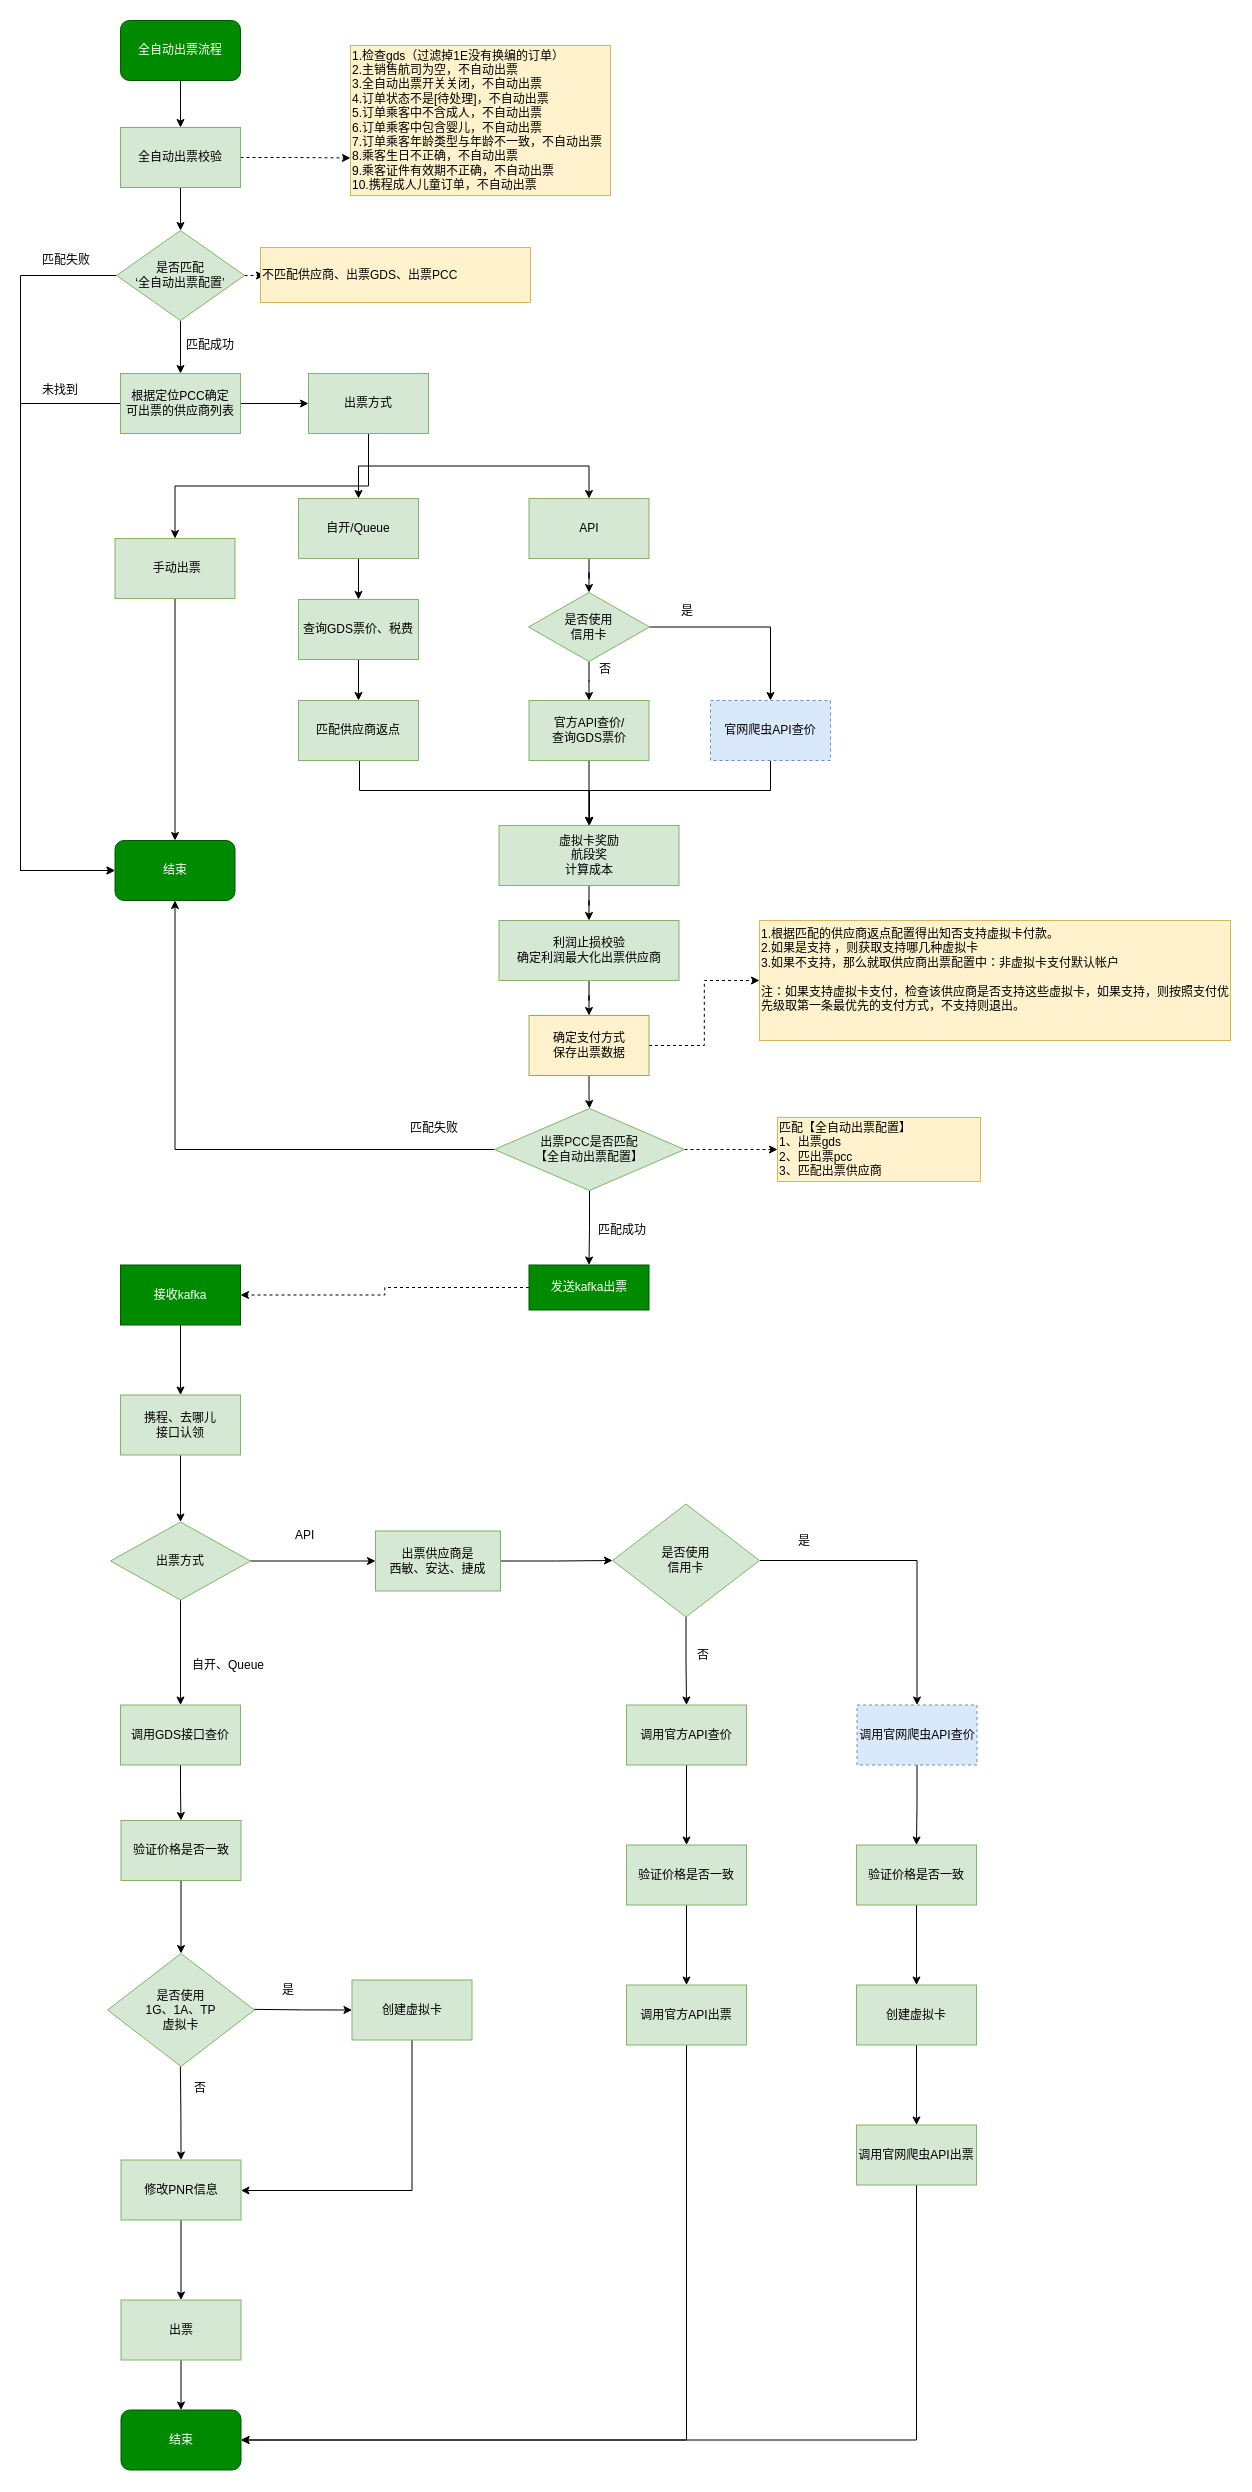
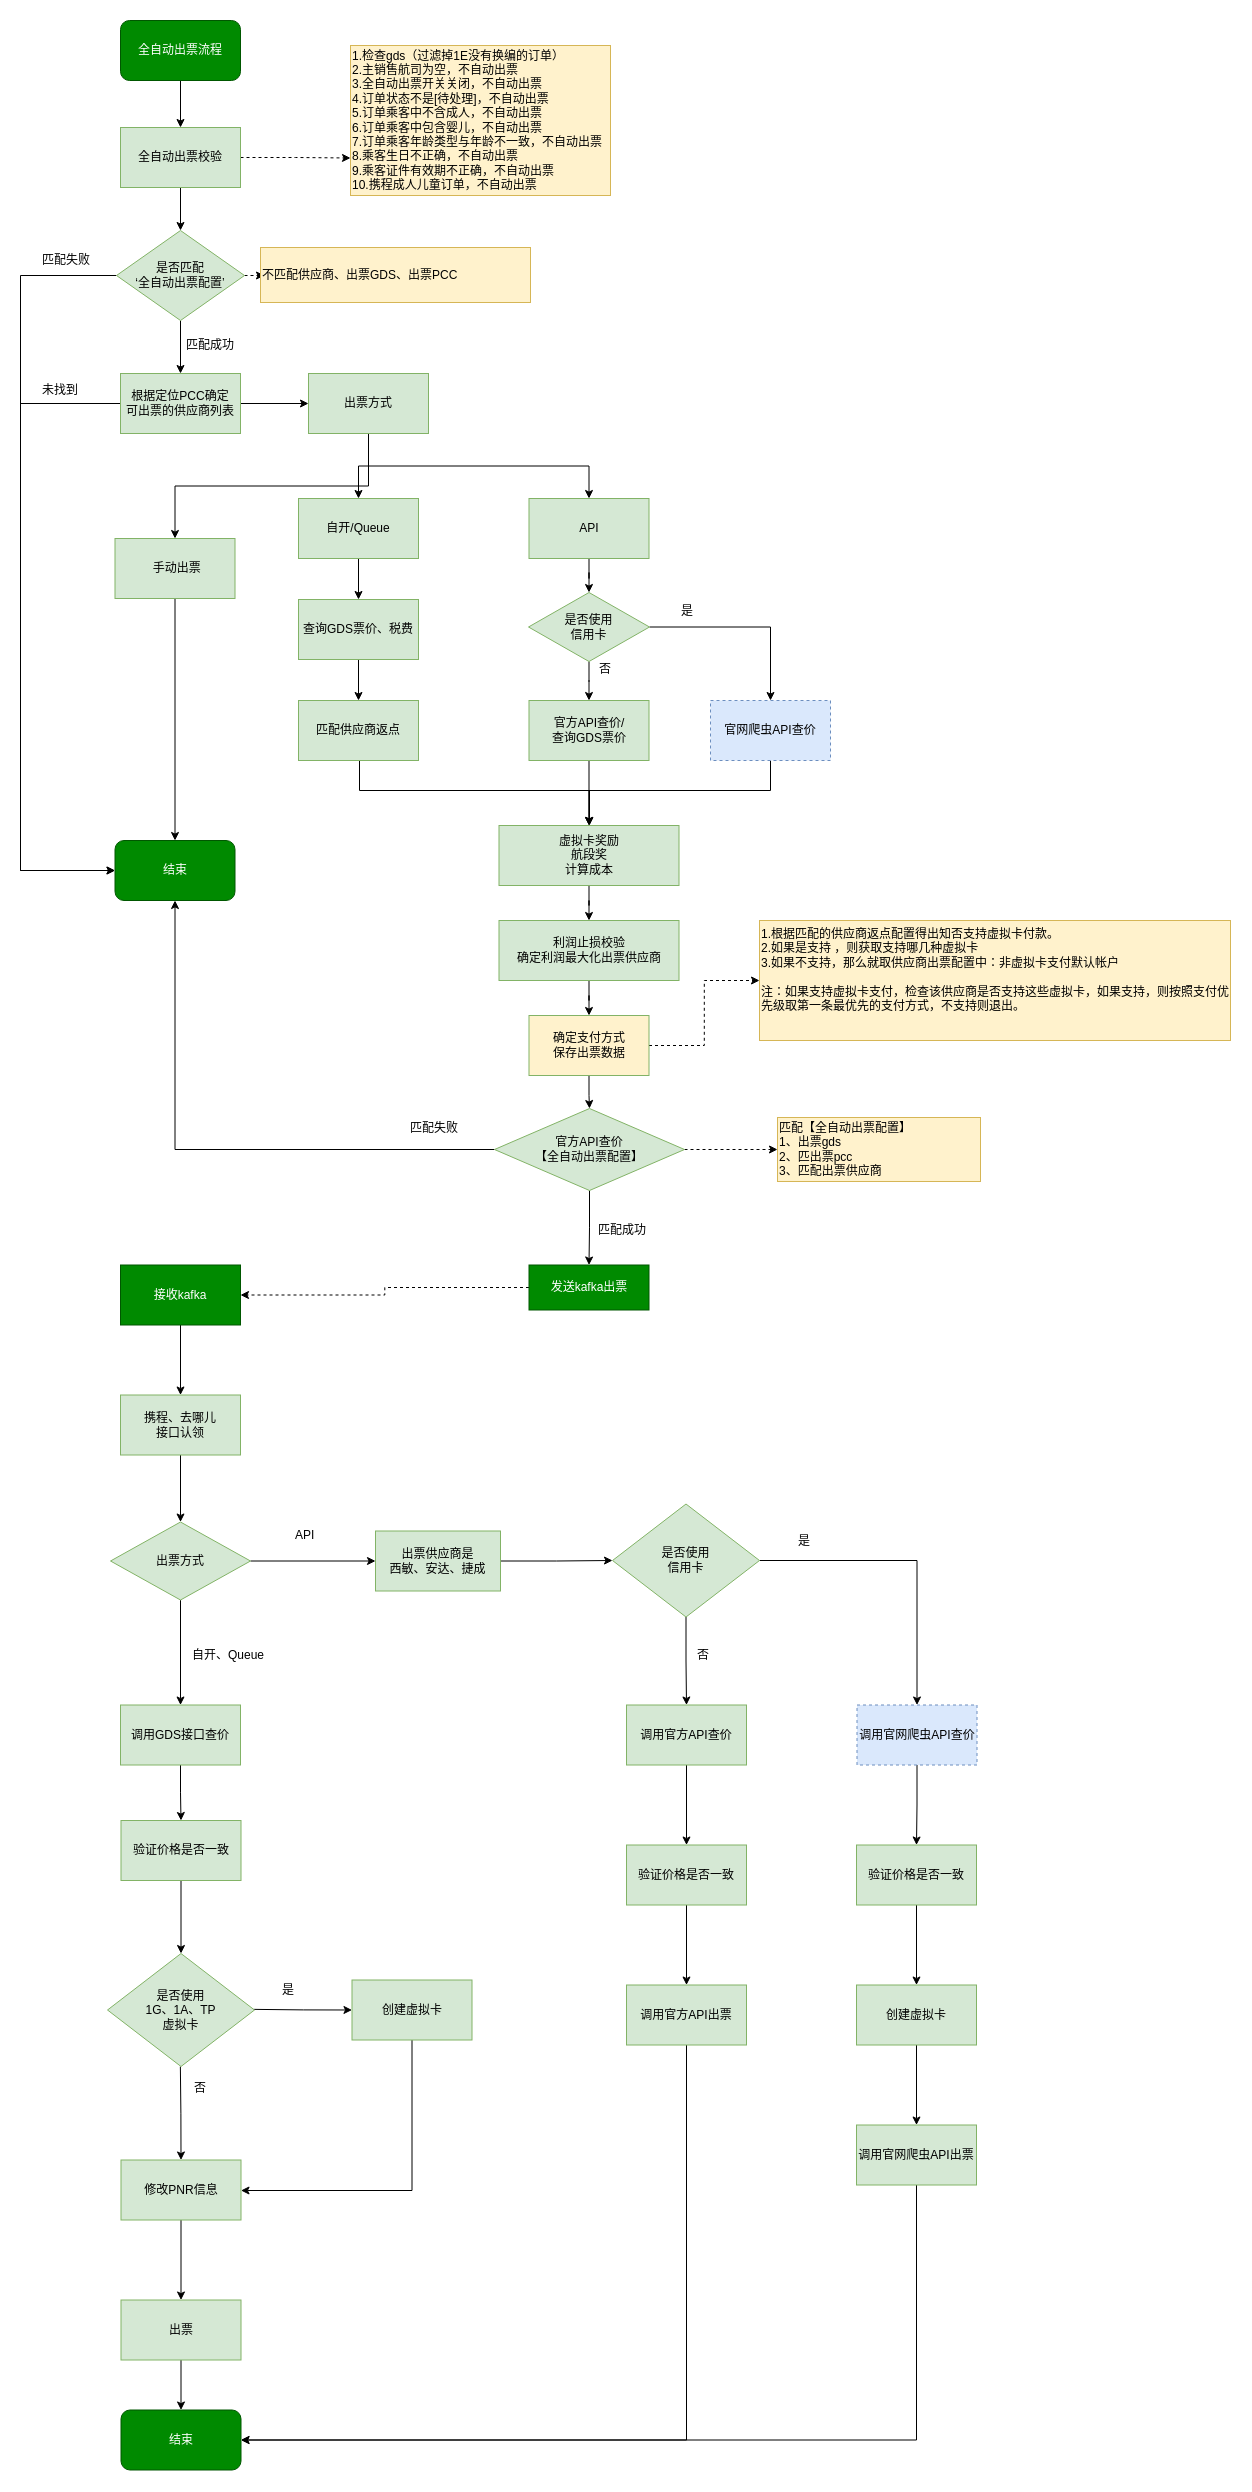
(590, 1150) -> (590, 1150)
(236, 1665) -> (236, 1655)
